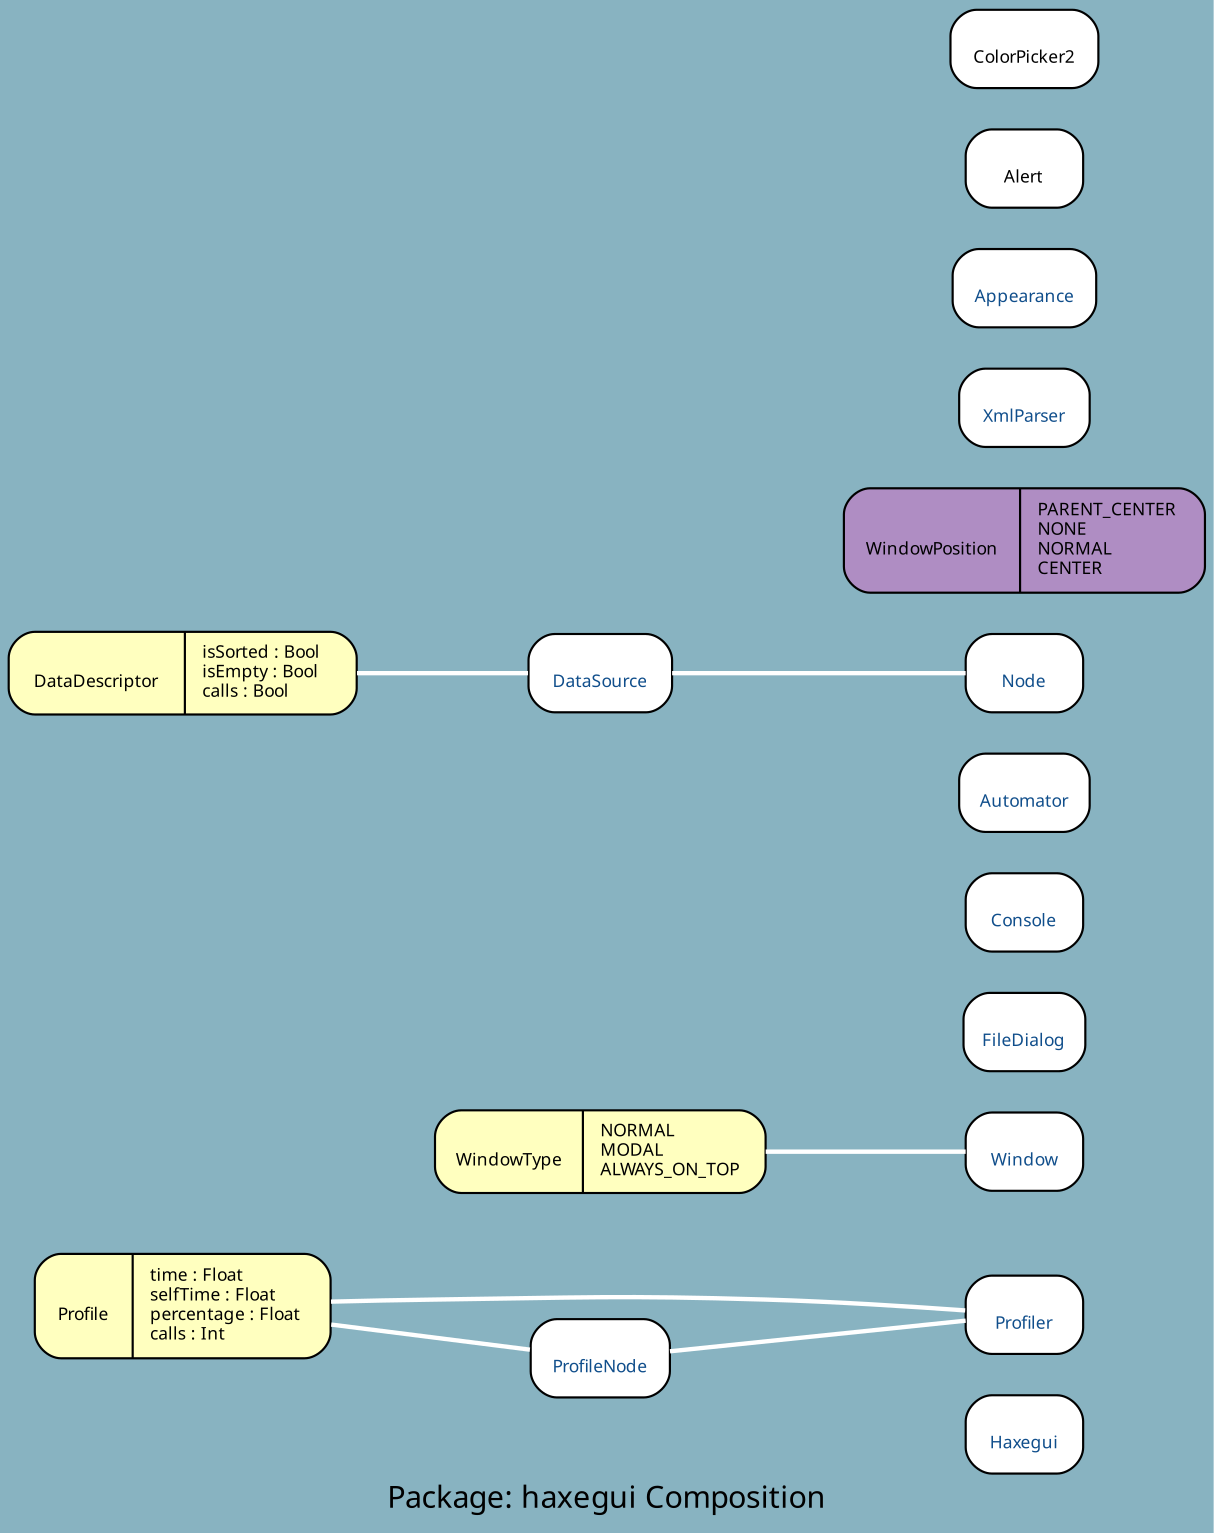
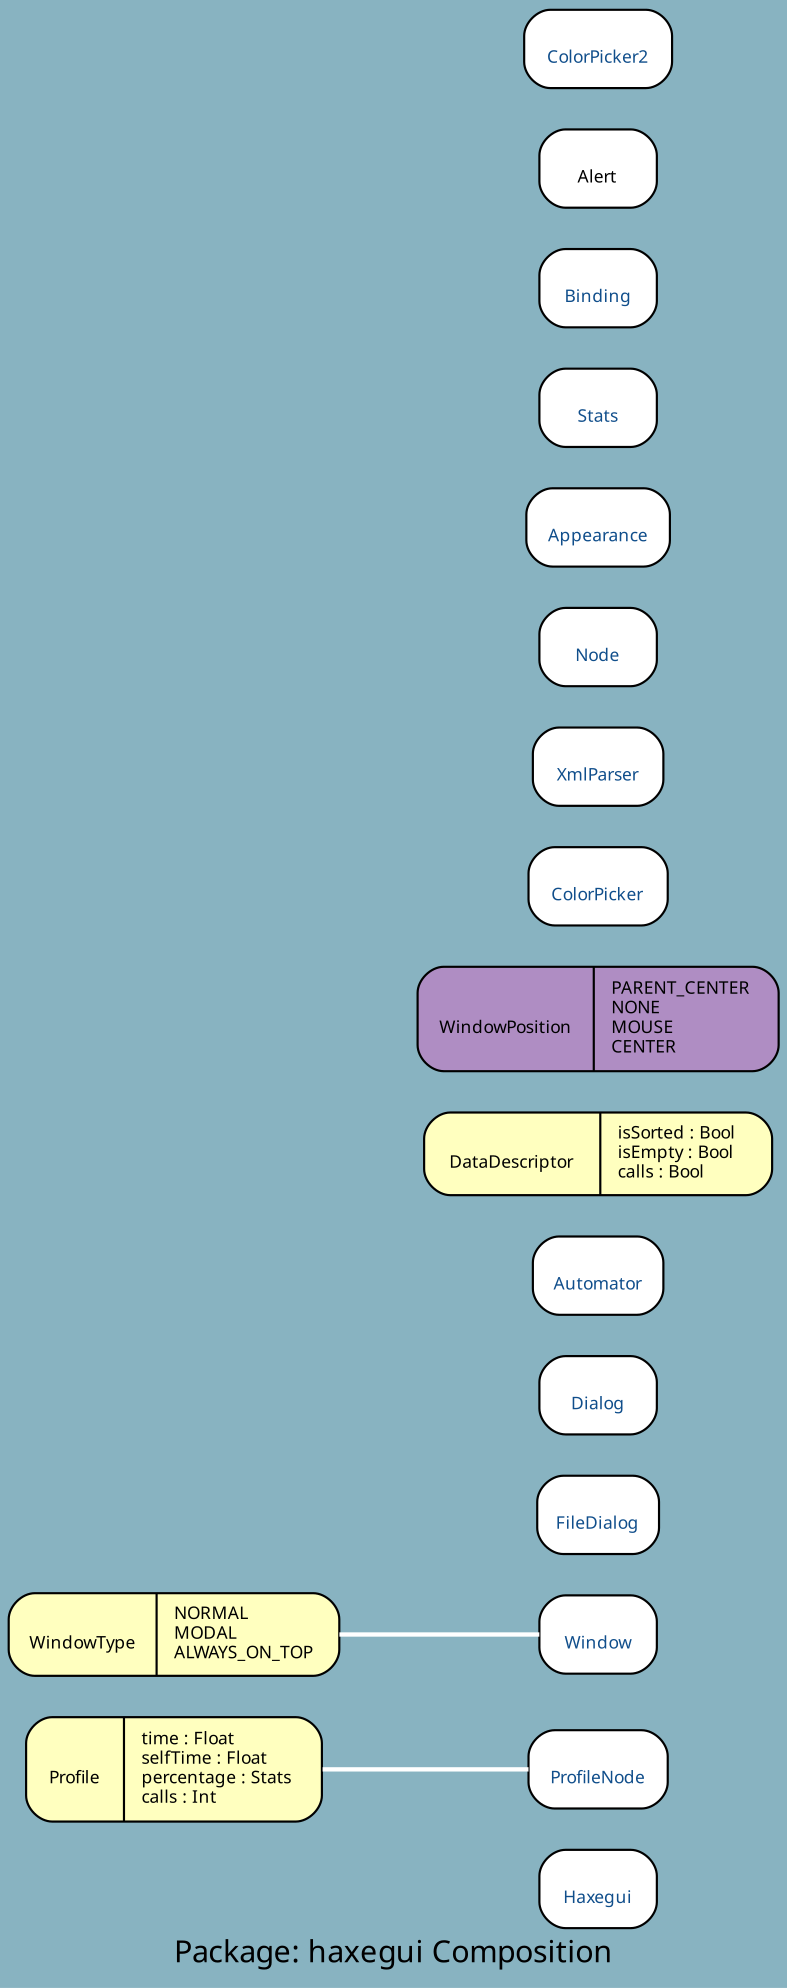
(1024, 49) -> (598, 49)
none -> (598, 288)
none -> (598, 408)
(1076, 549) -> (643, 1028)
(600, 673) -> none
none -> (598, 886)
(1024, 912) -> none
(226, 1315) -> (217, 1778)
(1024, 1315) -> none
none -> (598, 1395)
